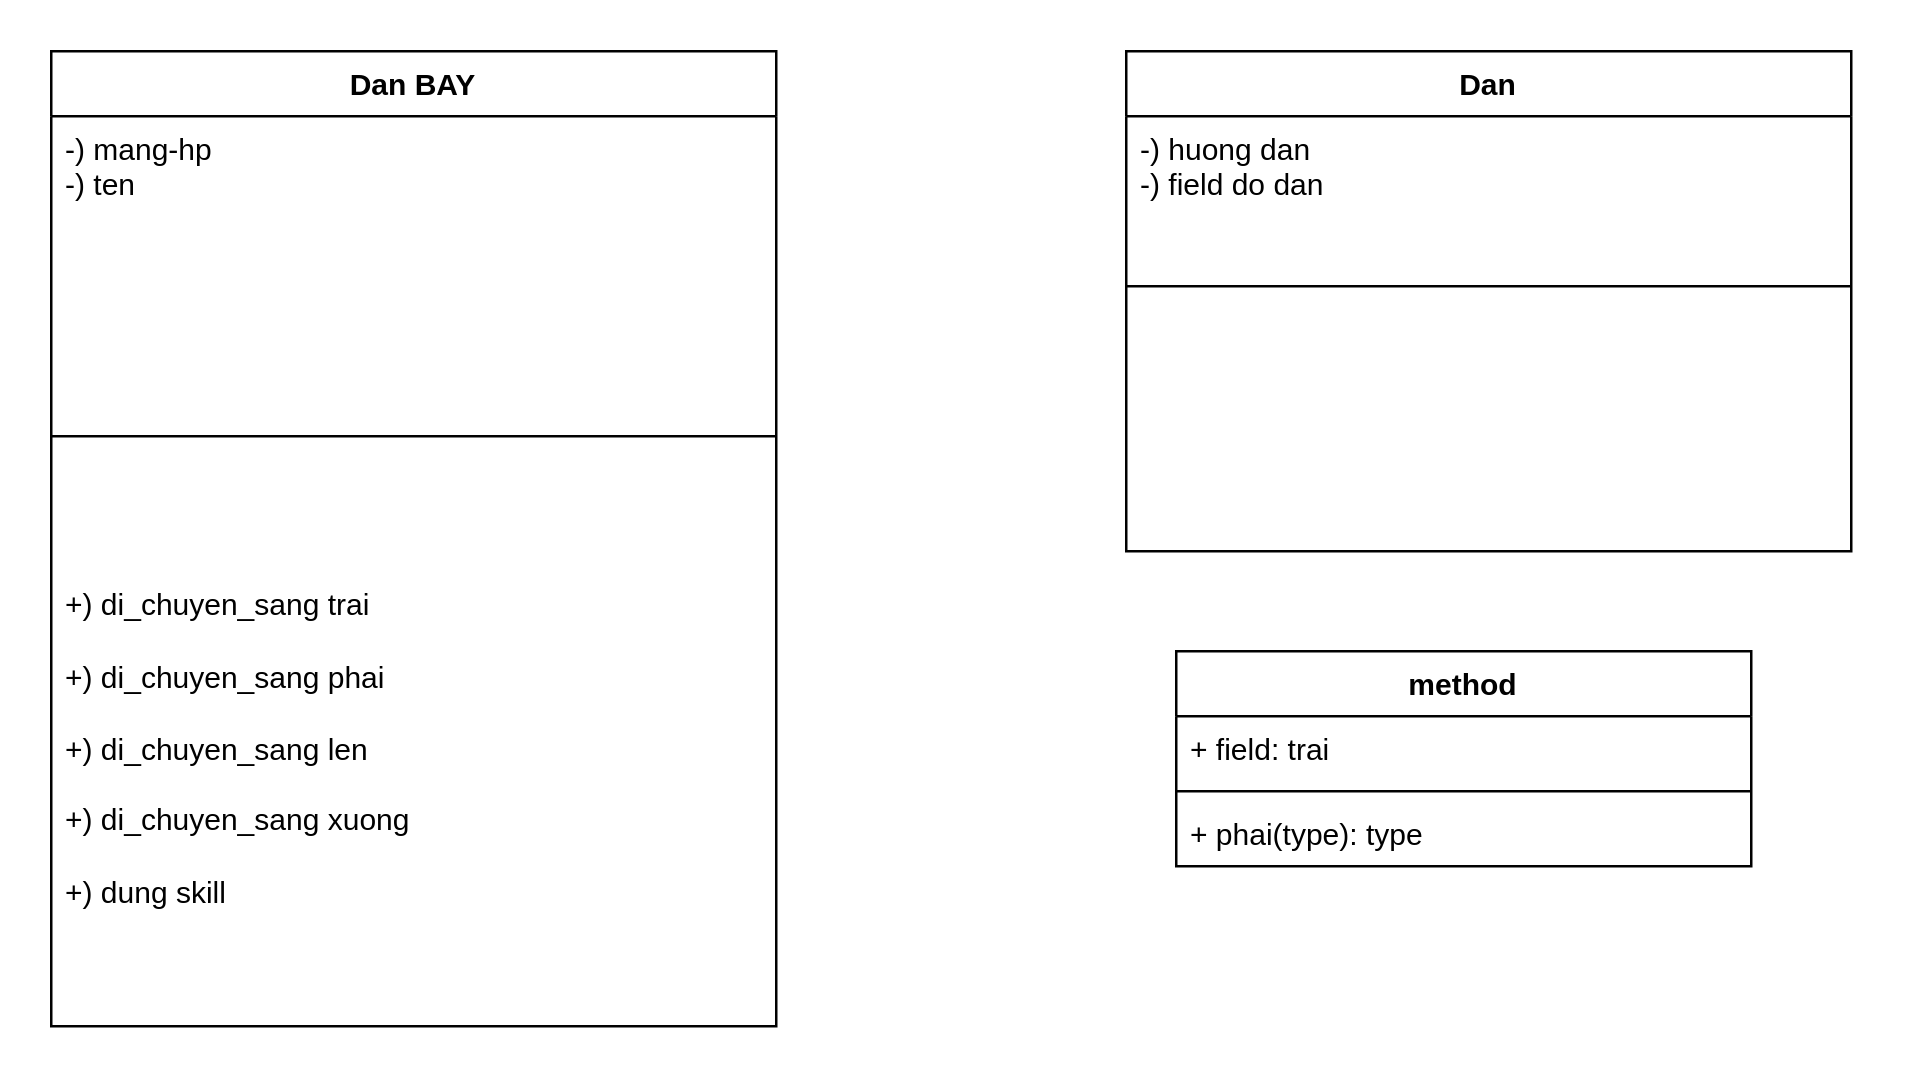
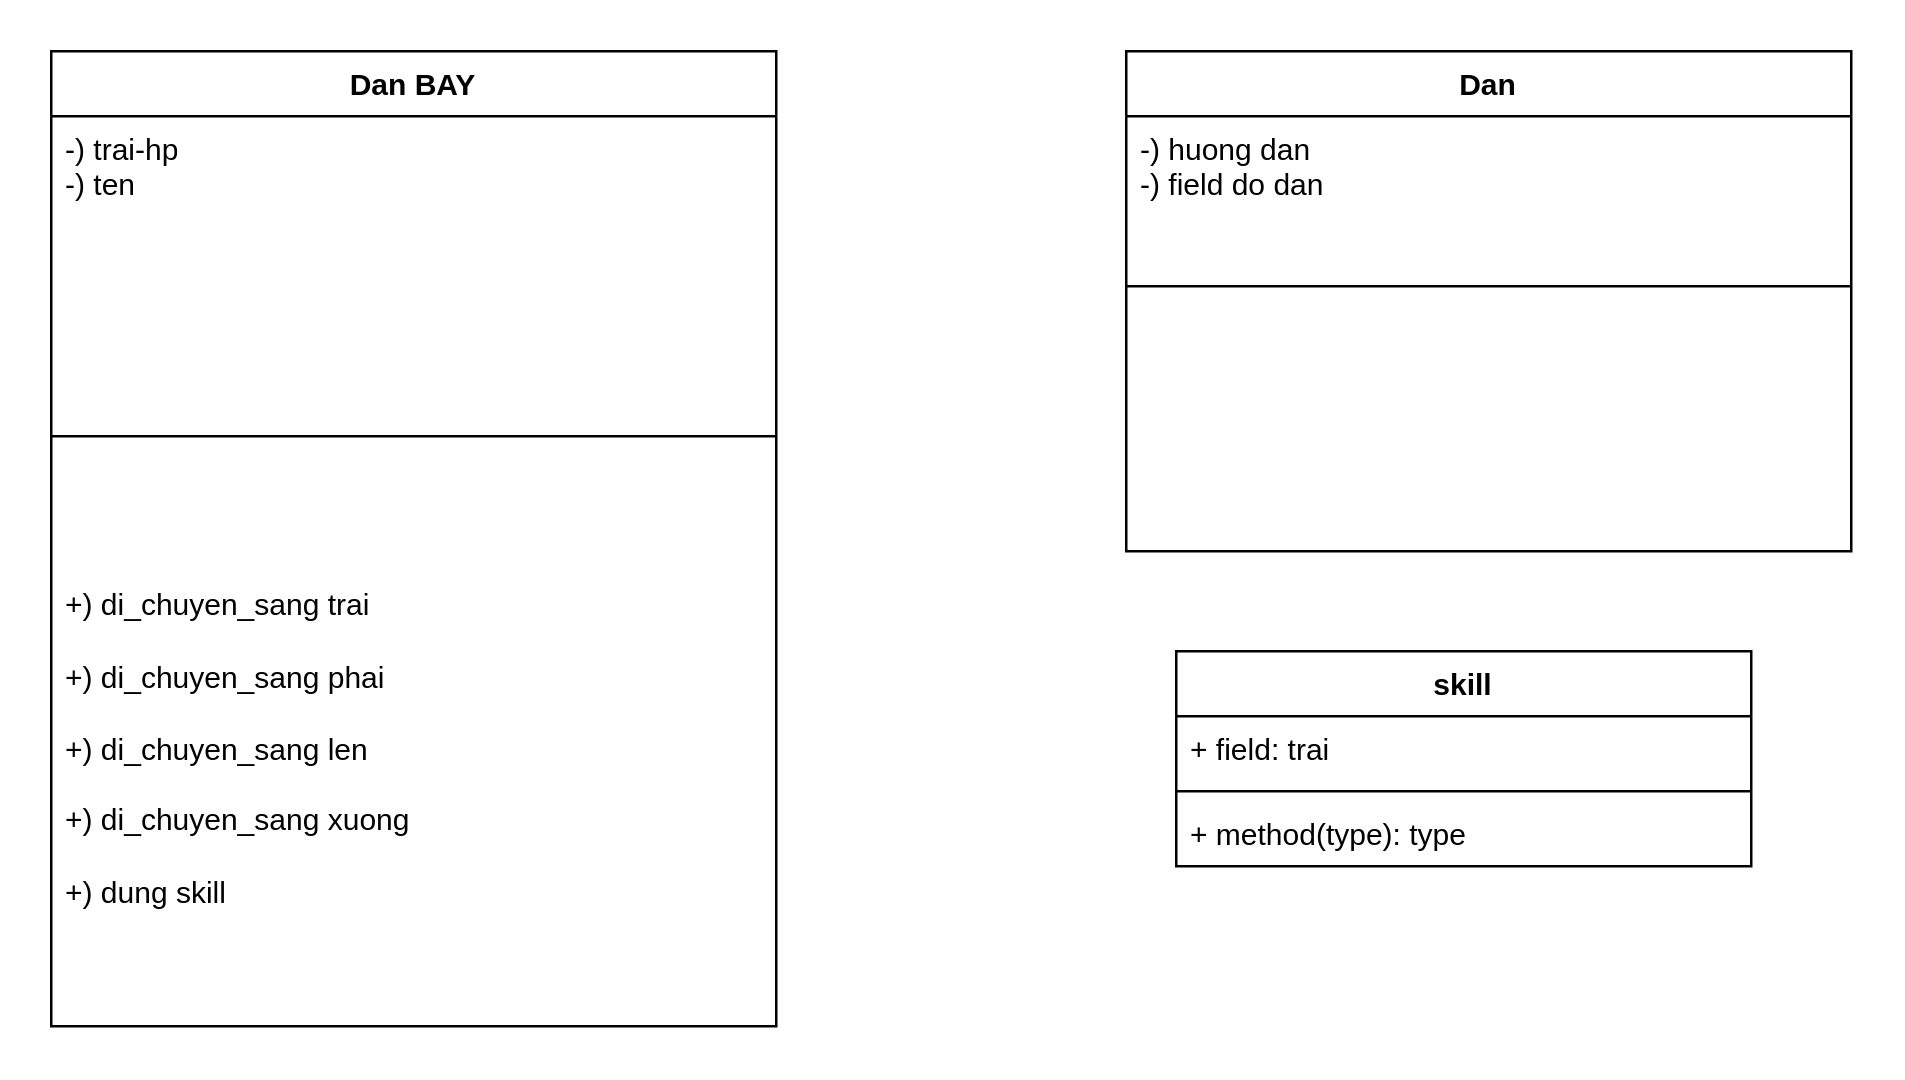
(146, 170) -> (142, 170)
(1464, 687) -> (1464, 687)
(1327, 837) -> (1348, 837)
